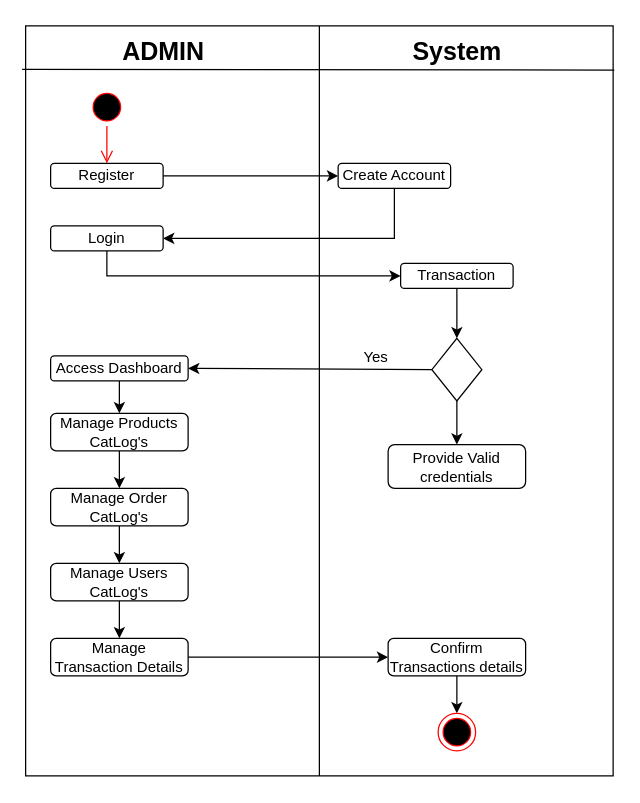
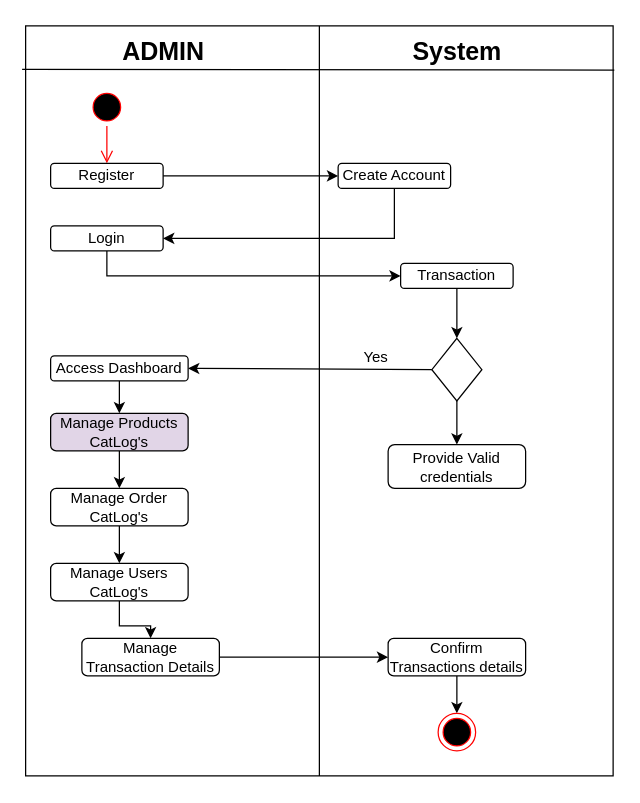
(119, 432) -> (119, 432)
(119, 657) -> (151, 657)
